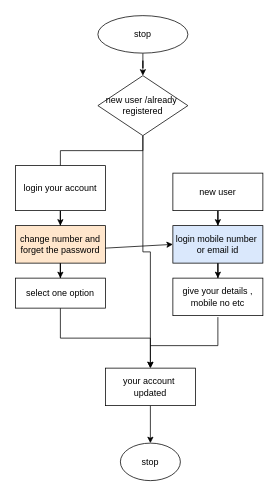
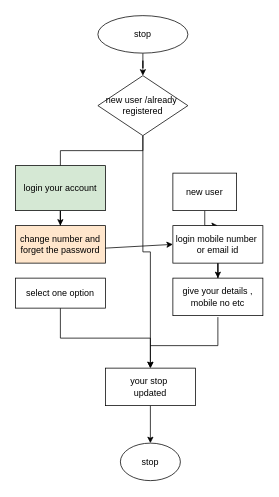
(60, 188) -> (60, 188)
(218, 192) -> (205, 192)
(218, 244) -> (218, 244)
(60, 273) -> none
(150, 387) -> (150, 387)
